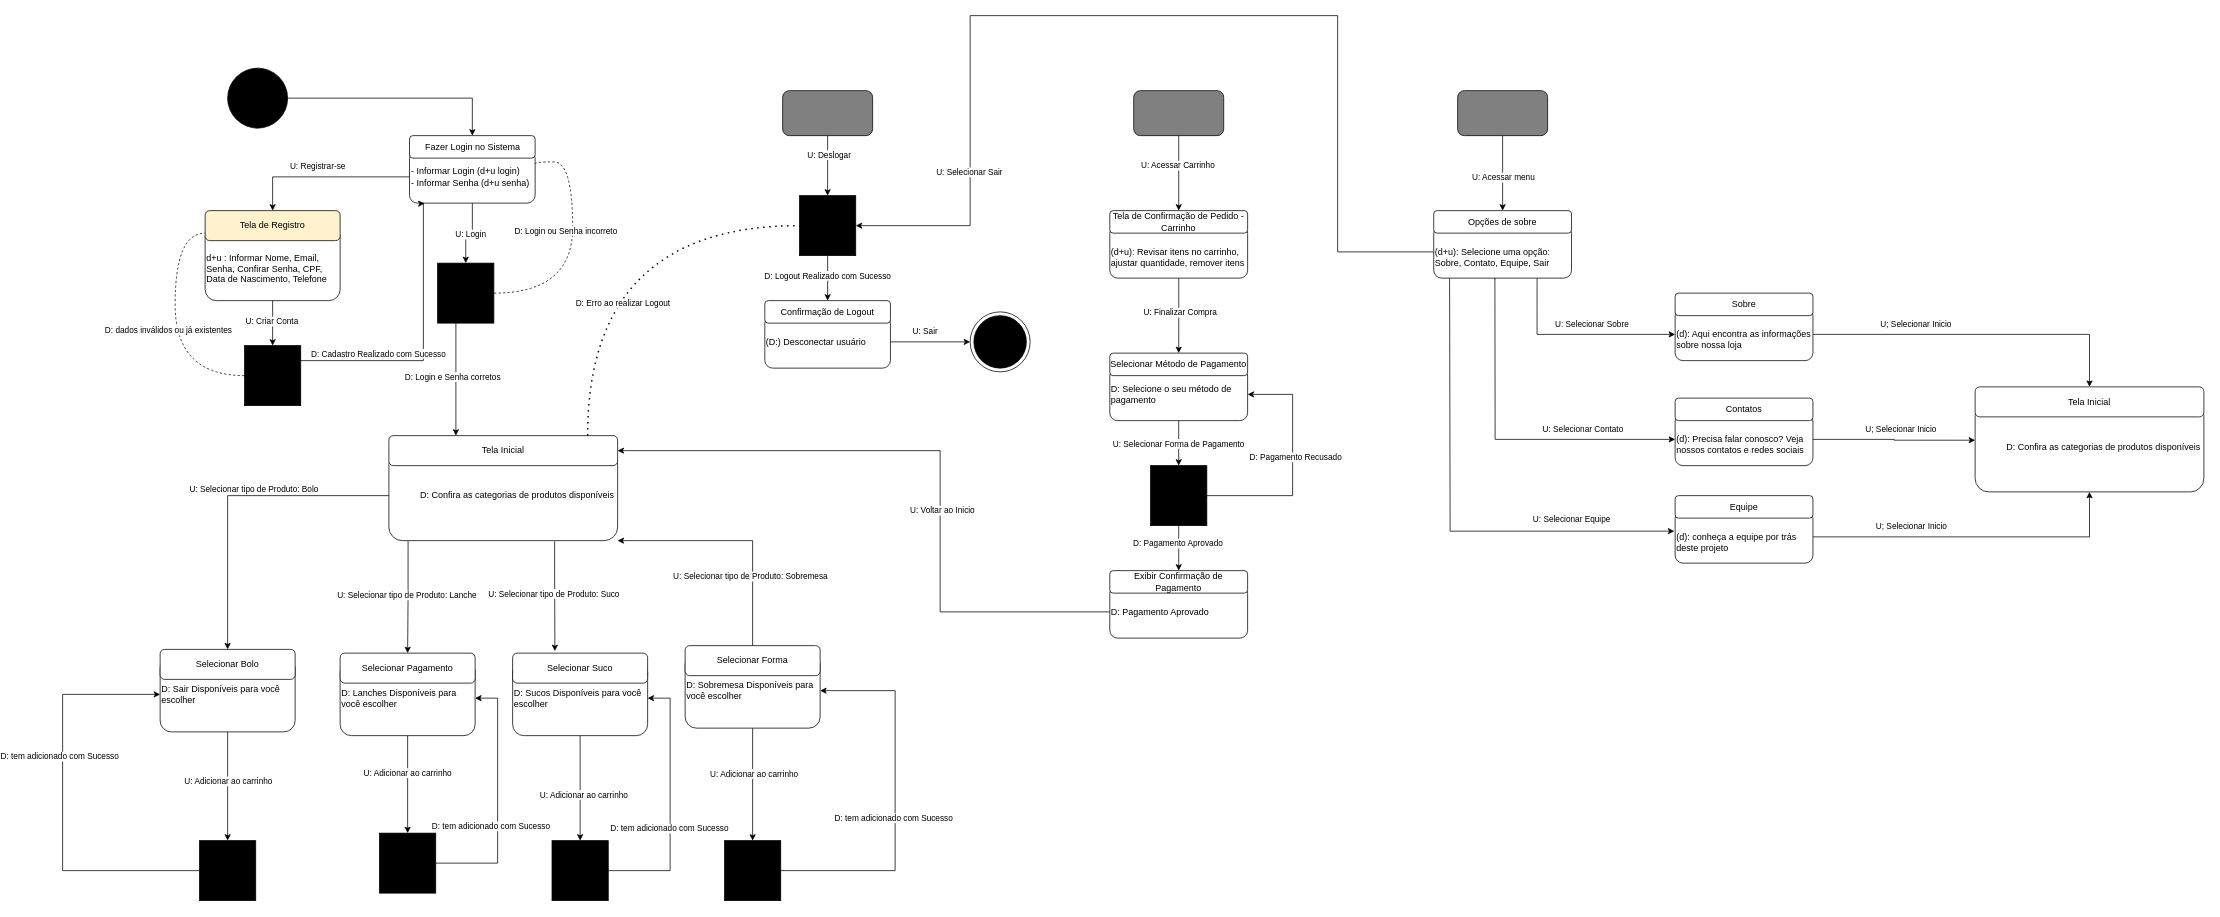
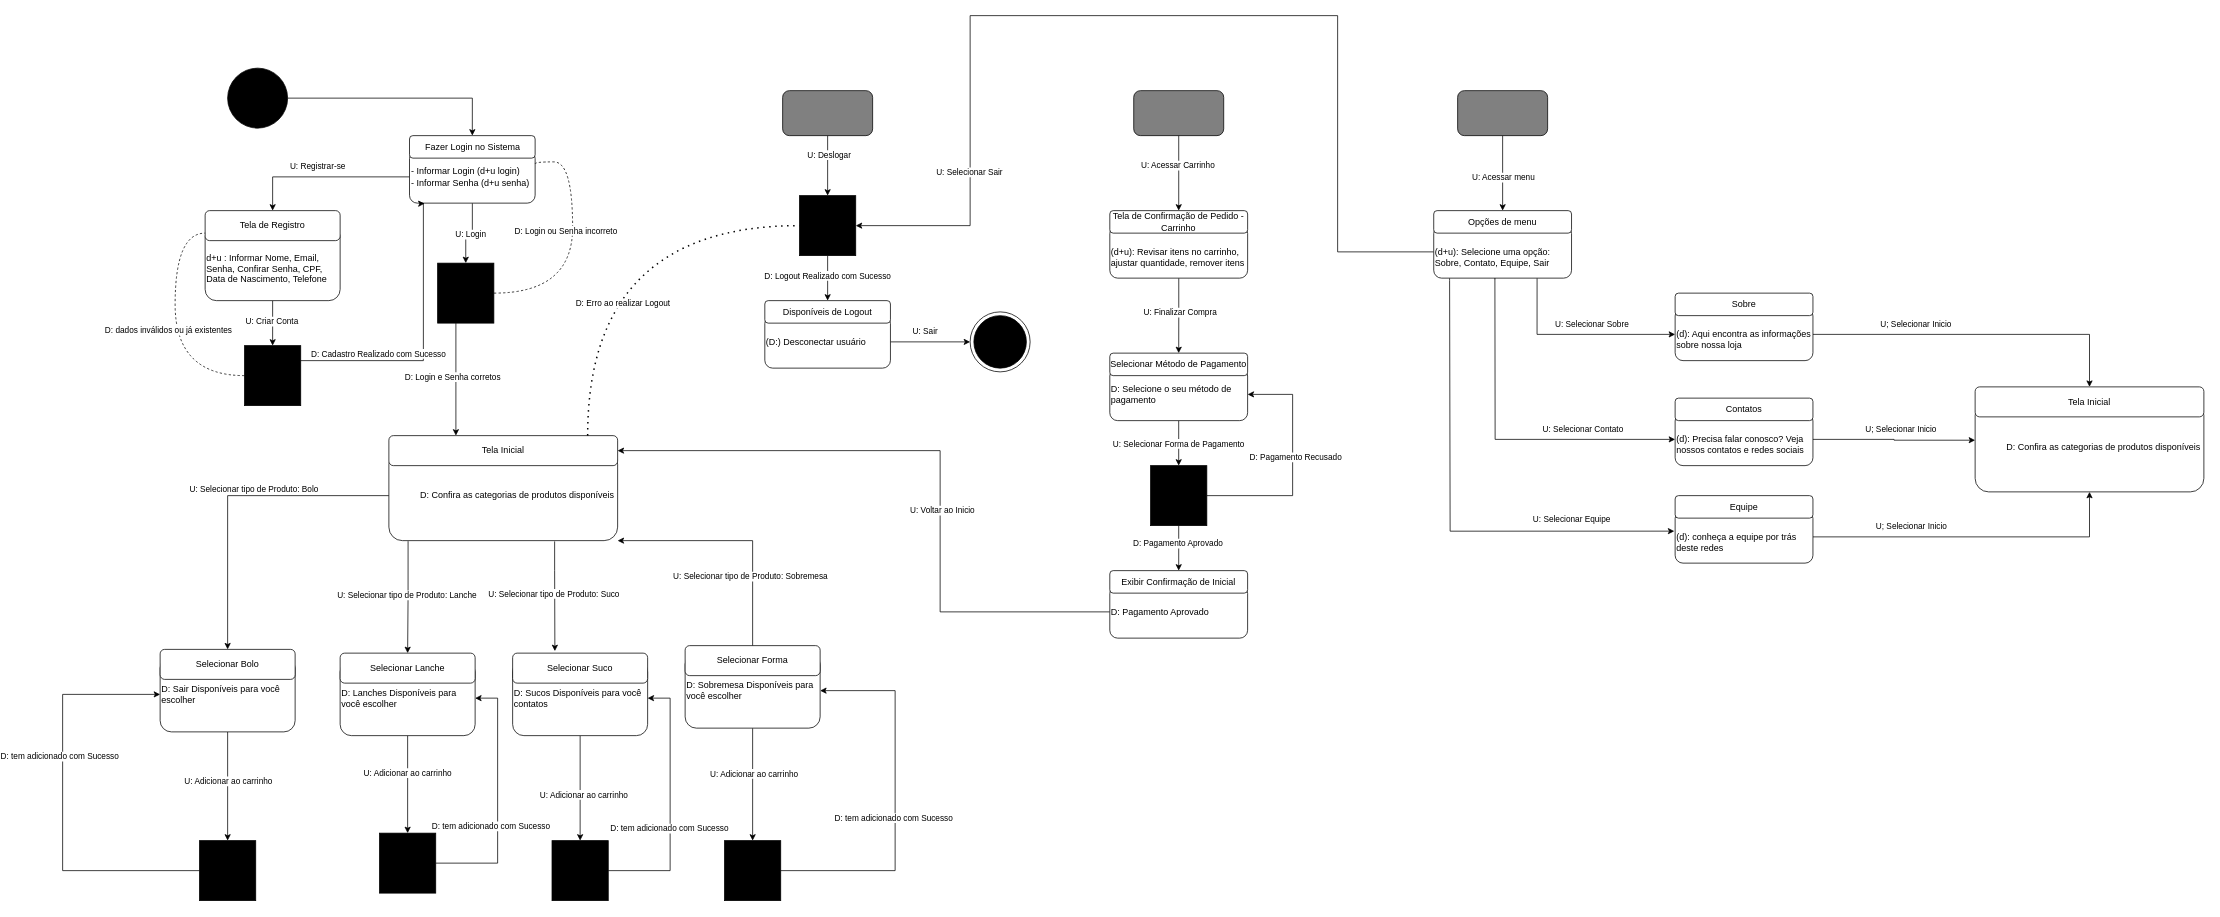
(1503, 222) -> (1503, 222)
(273, 225) -> (273, 225)
(828, 312) -> (828, 312)
(1745, 537) -> (1745, 537)
(1179, 582) -> (1179, 582)
(408, 668) -> (408, 668)
(581, 698) -> (581, 698)
